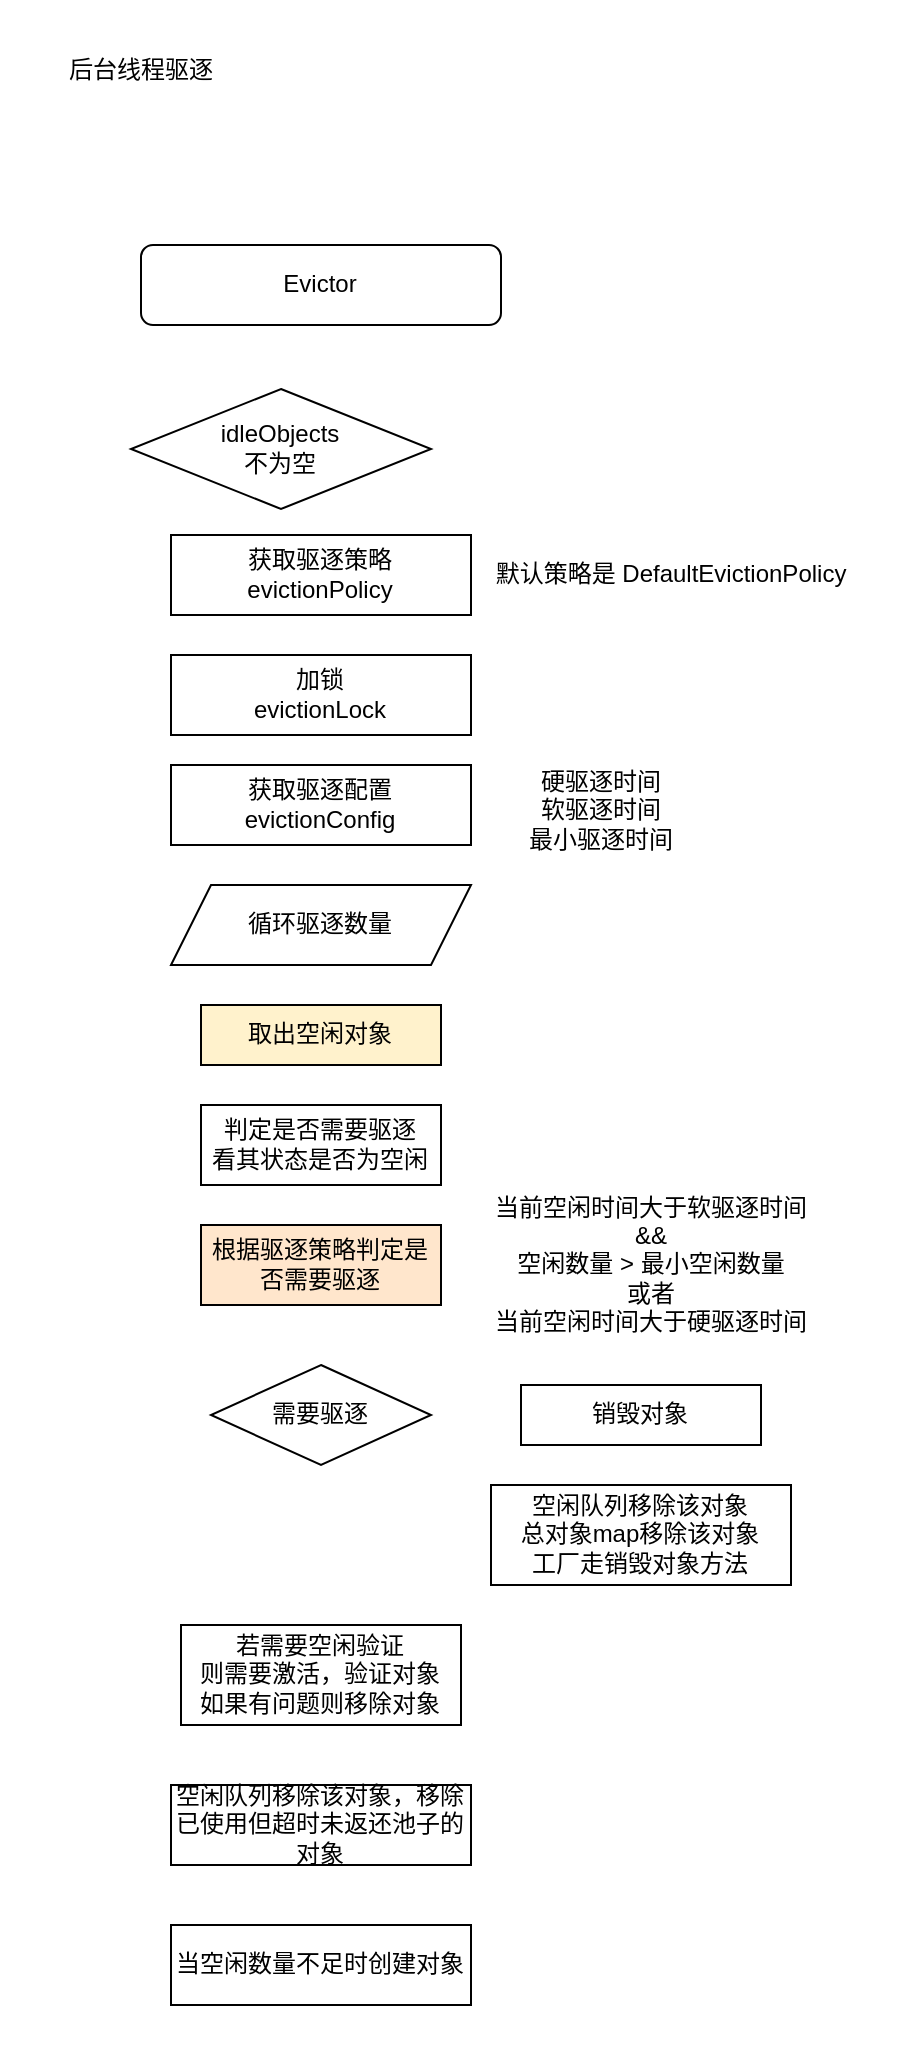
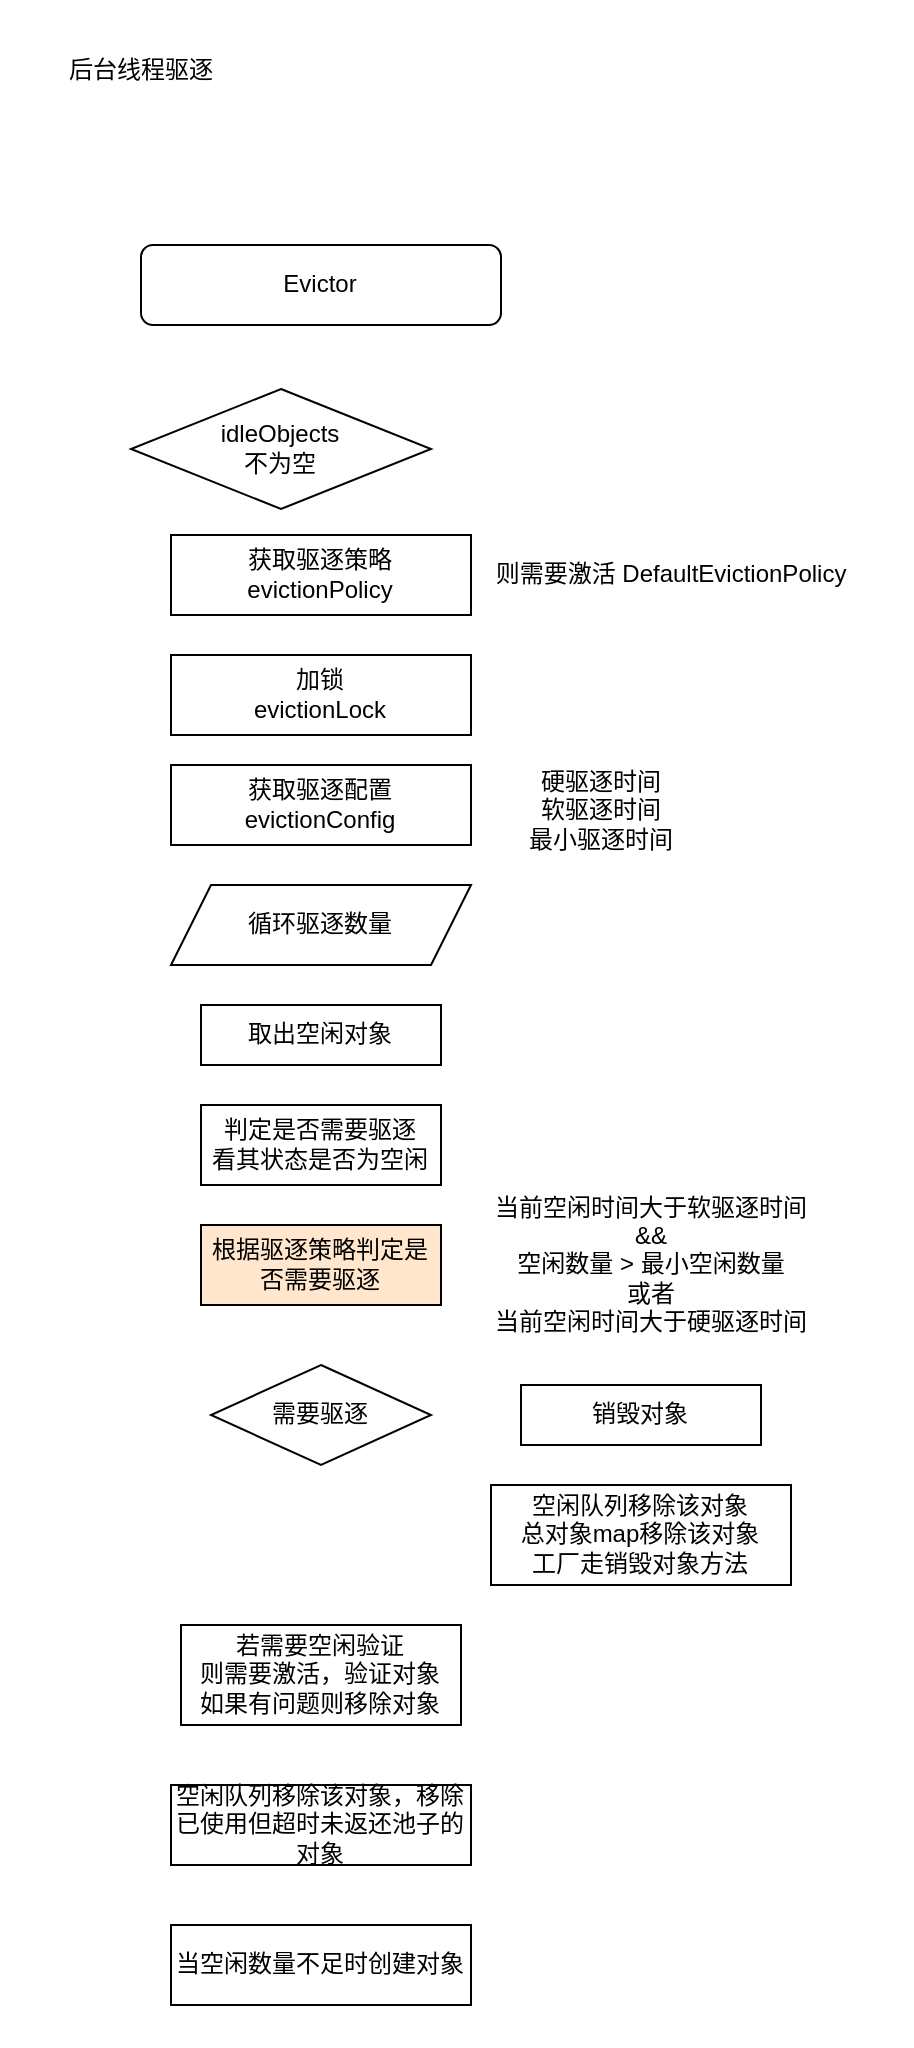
(672, 575) -> (672, 575)
(321, 1035) -> (321, 1035)
